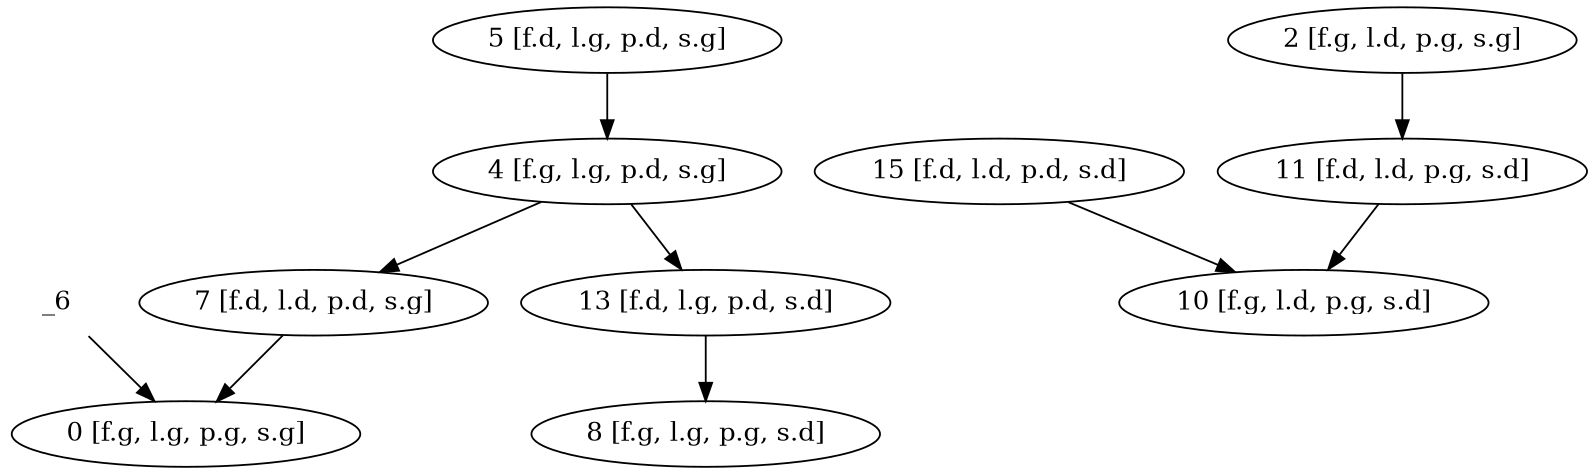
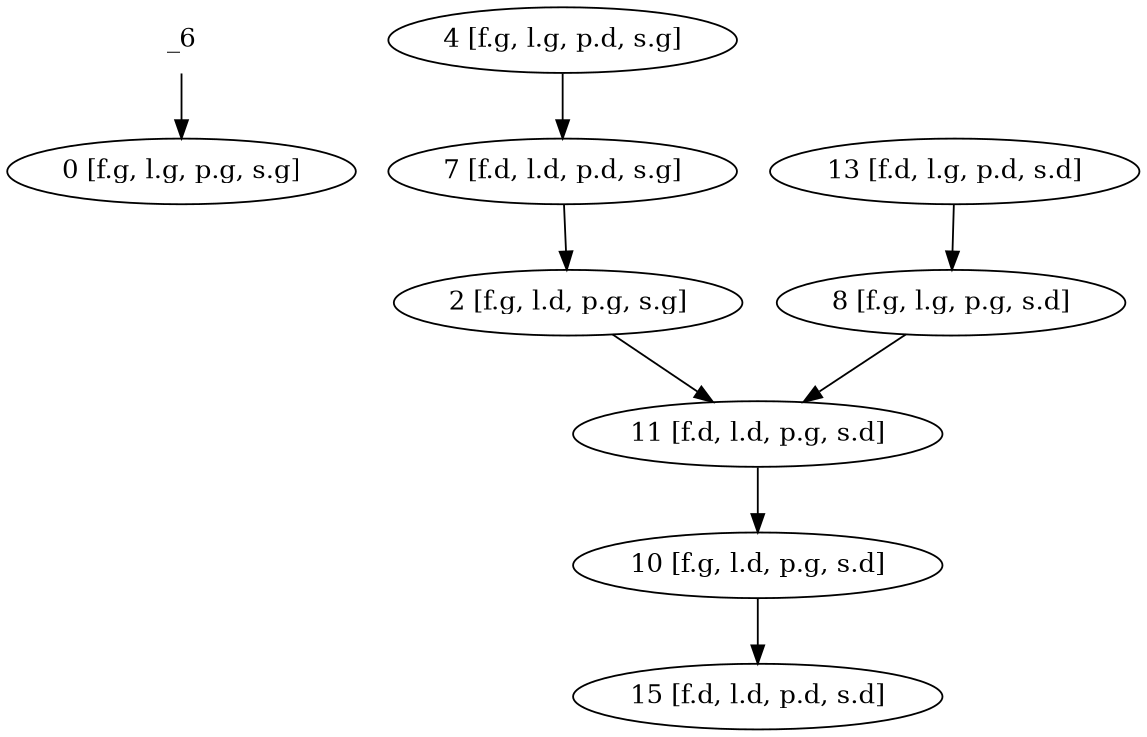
(607, 40) -> none
(651, 229) -> none
(1143, 234) -> (758, 622)
(256, 362) -> (565, 228)
none -> (863, 363)
